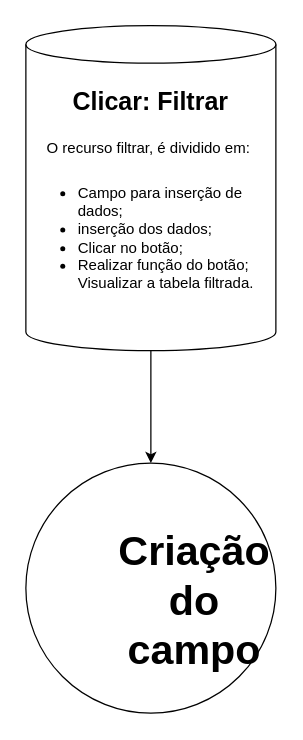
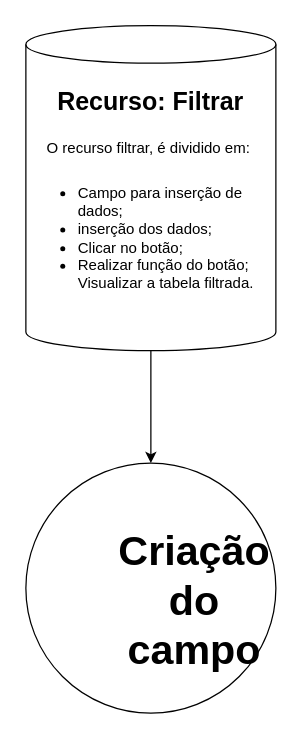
(151, 81) -> (151, 81)
